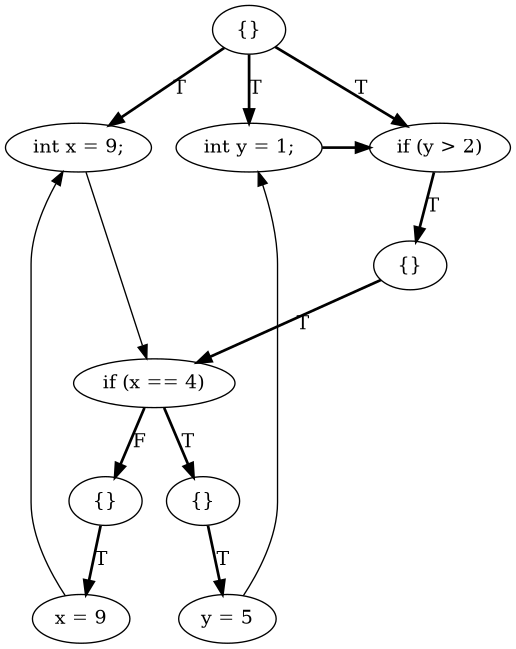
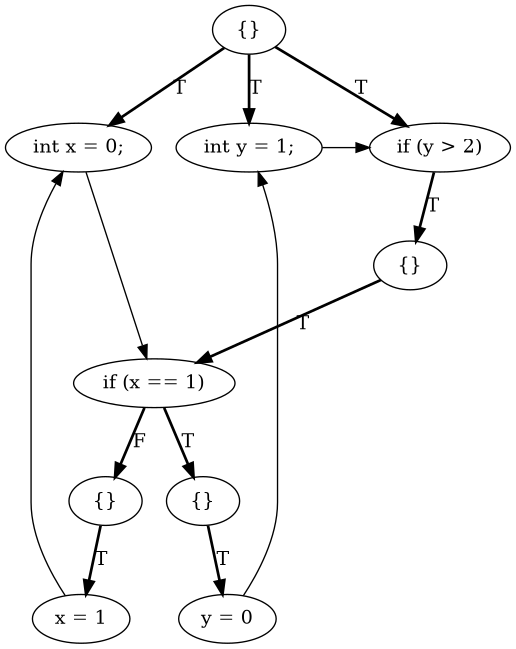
(78, 148) -> (78, 148)
(339, 148) -> (339, 148)
(154, 383) -> (154, 383)
(81, 619) -> (81, 619)
(227, 619) -> (227, 619)
